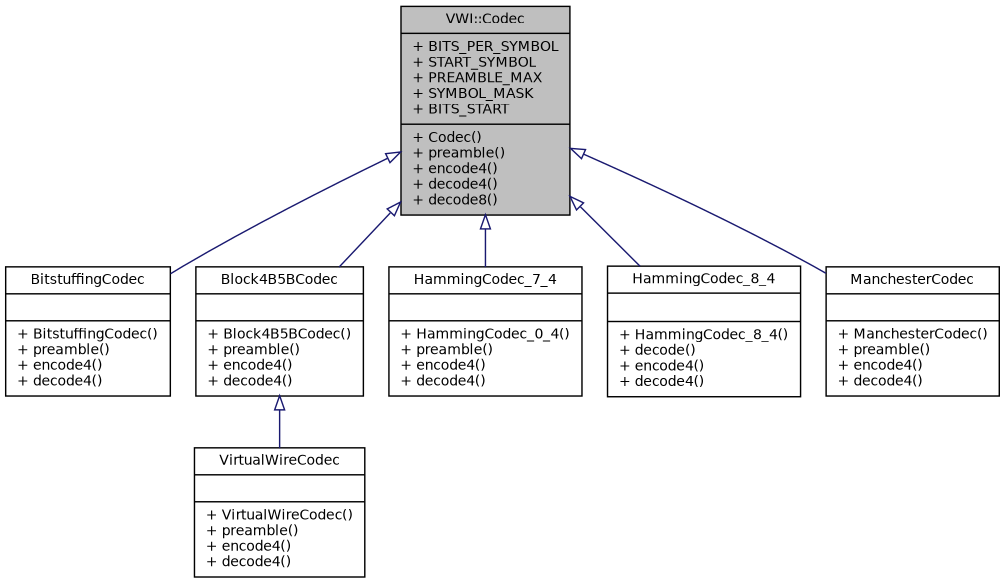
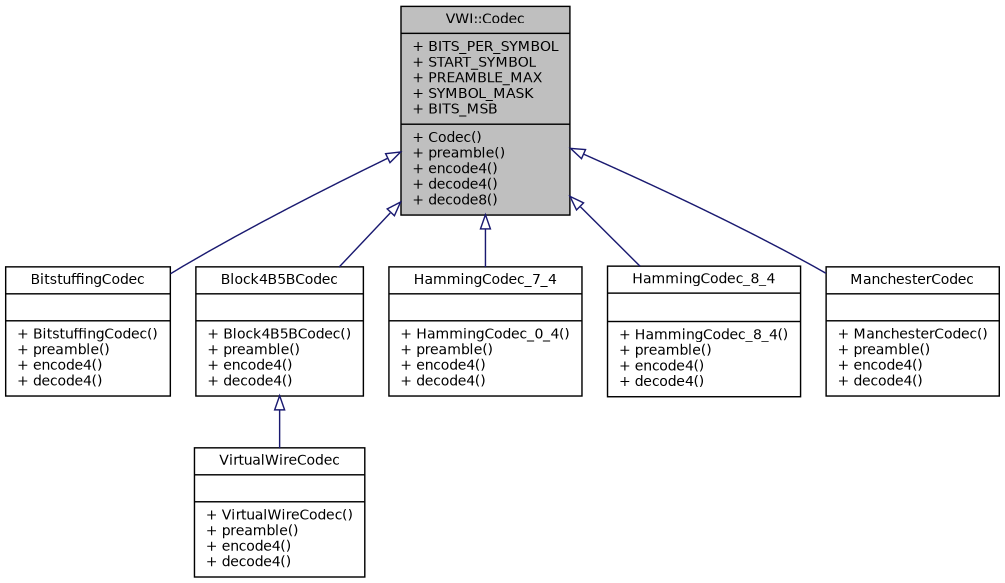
(461, 109) -> (456, 109)
(658, 351) -> (666, 351)
